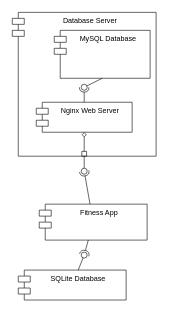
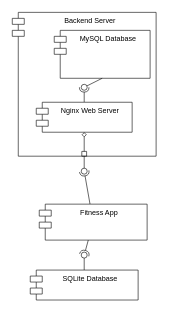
(90, 20) -> (90, 20)
(72, 285) -> (84, 285)
